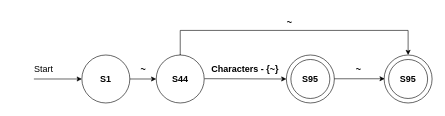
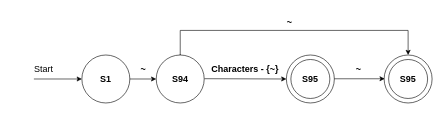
(180, 79) -> (180, 79)
